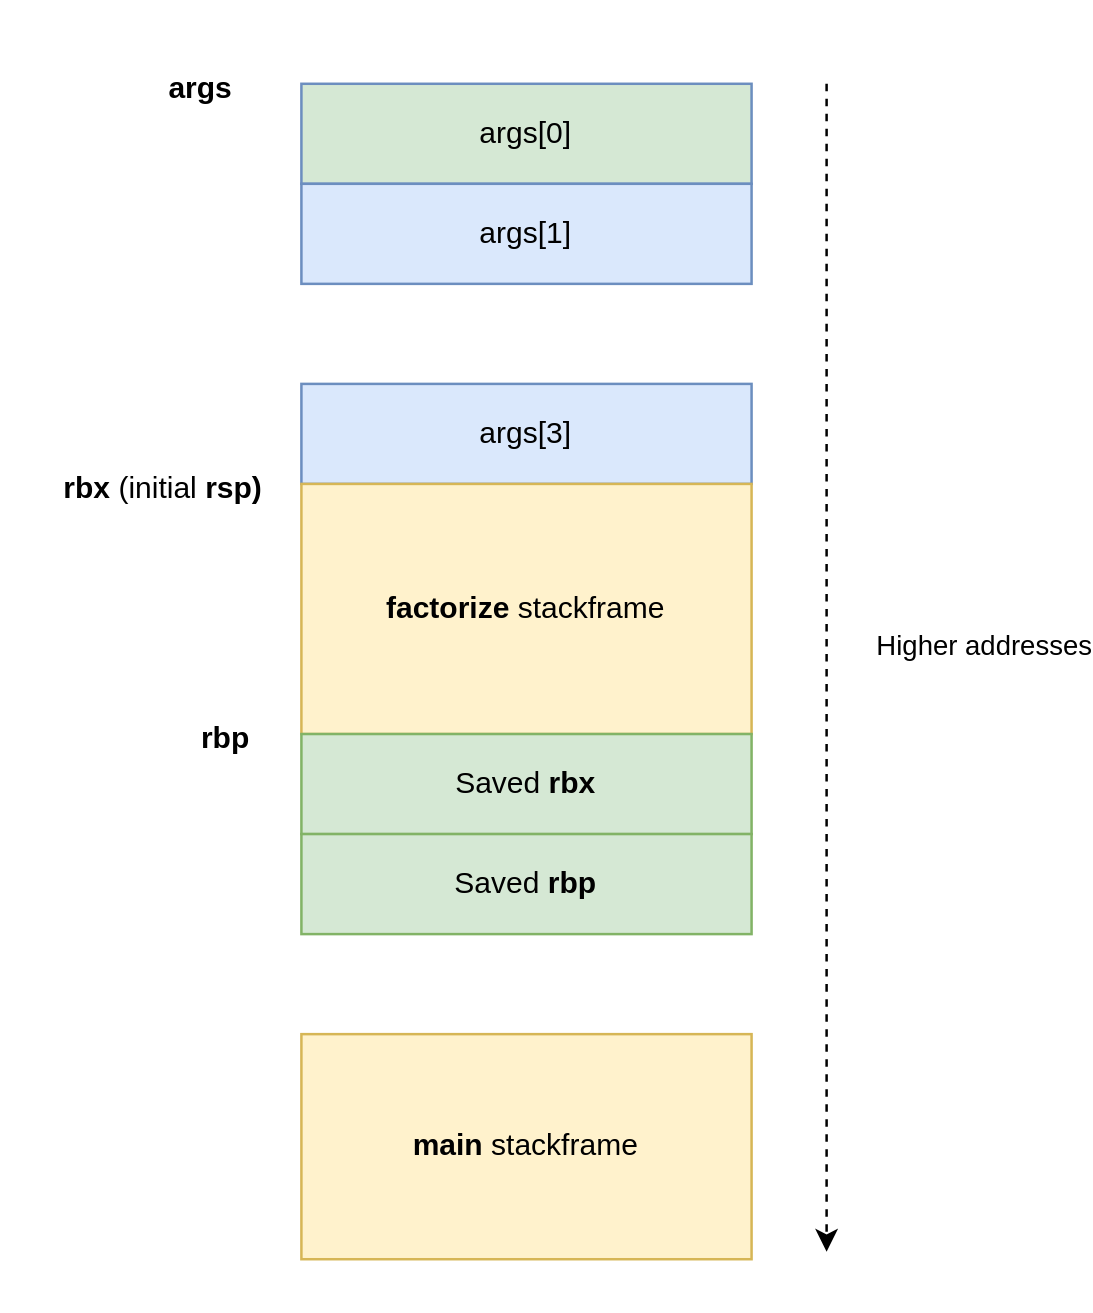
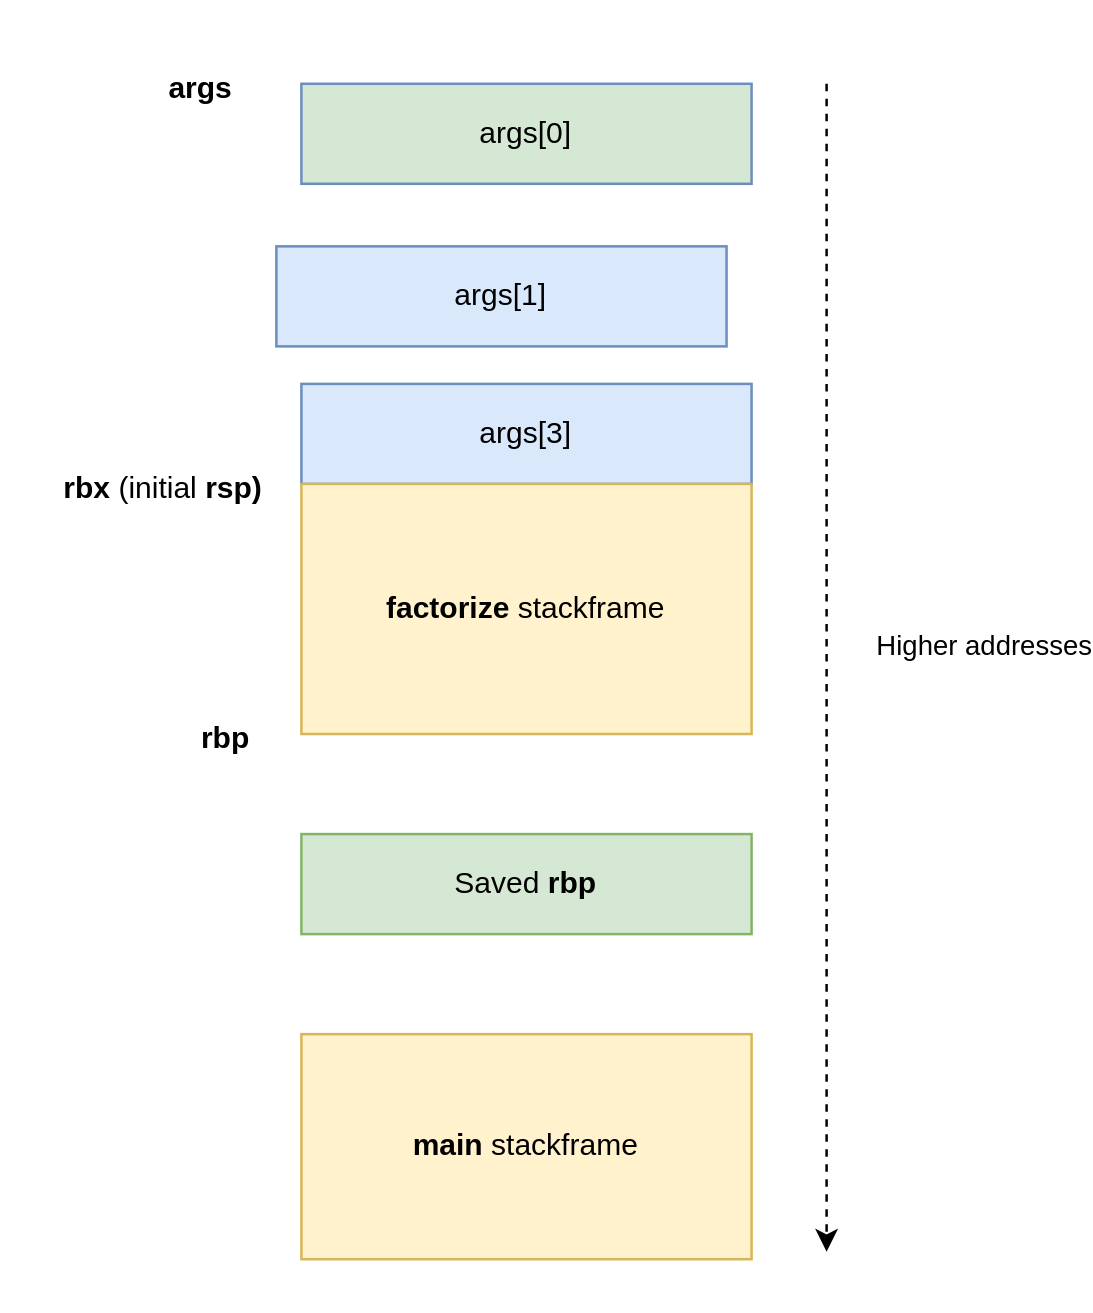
(526, 234) -> (501, 296)
(526, 784) -> none
